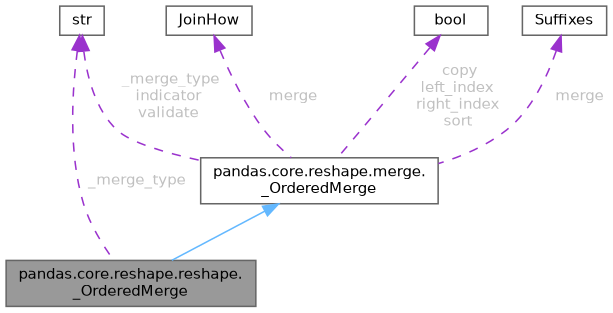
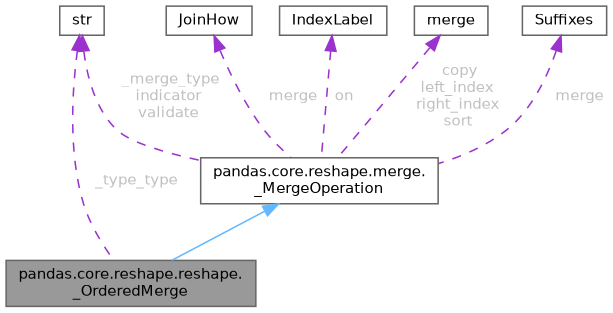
none -> (333, 21)
(451, 21) -> (451, 21)
(135, 181) -> (135, 181)
(319, 181) -> (319, 181)
